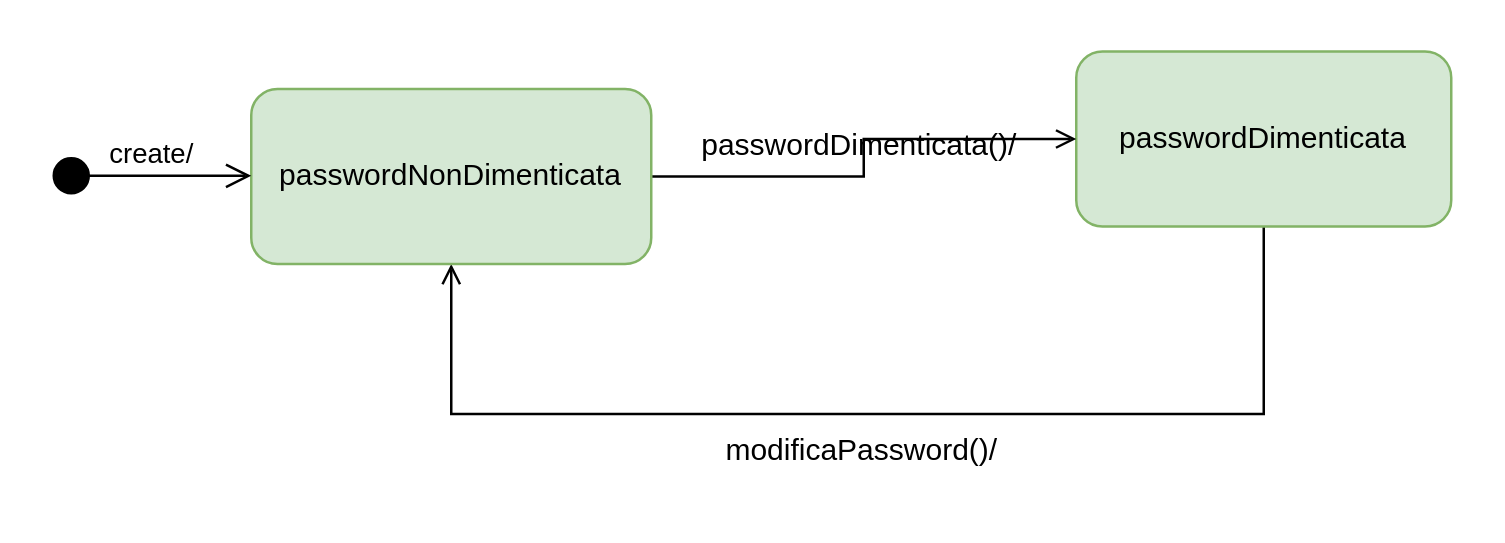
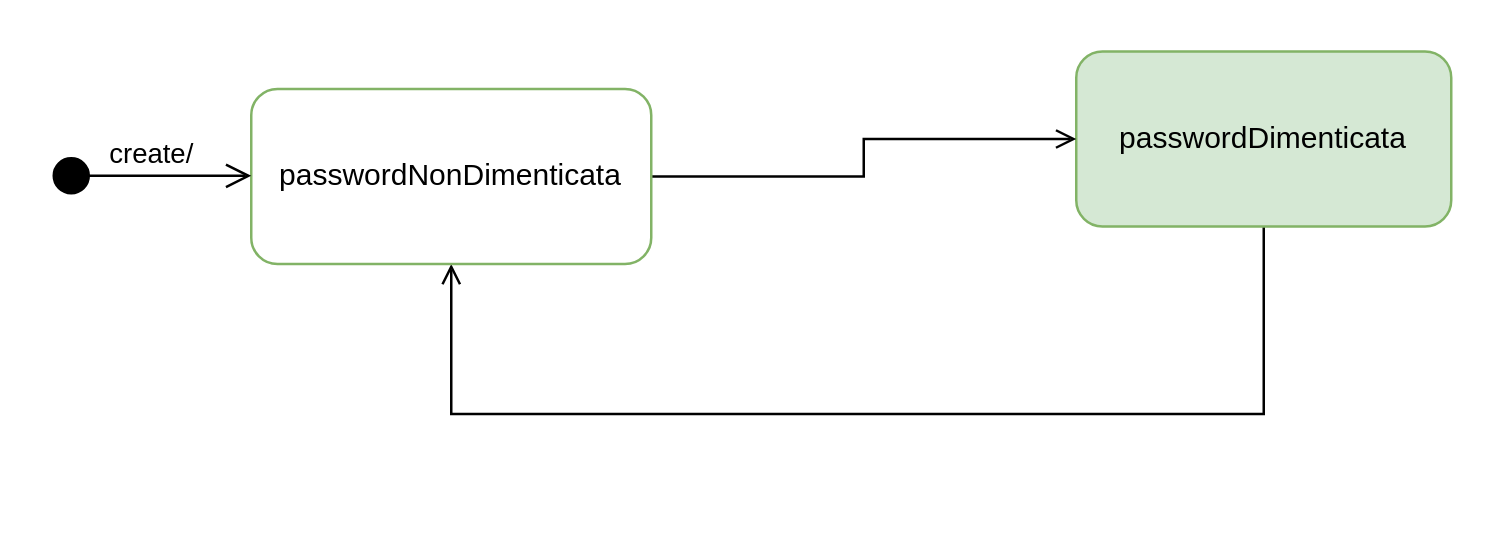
(859, 146) -> none
(451, 176) -> (451, 176)
(861, 451) -> none
